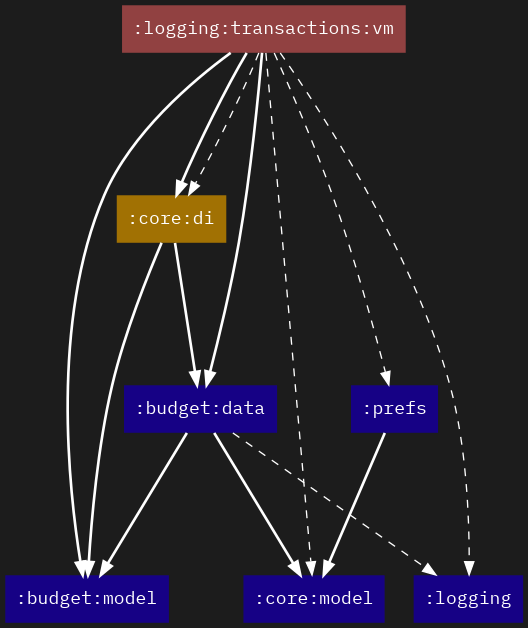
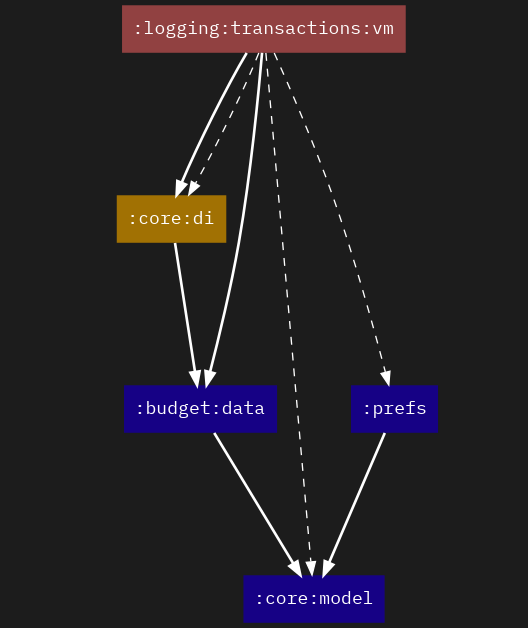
(87, 599) -> none
(468, 599) -> none
